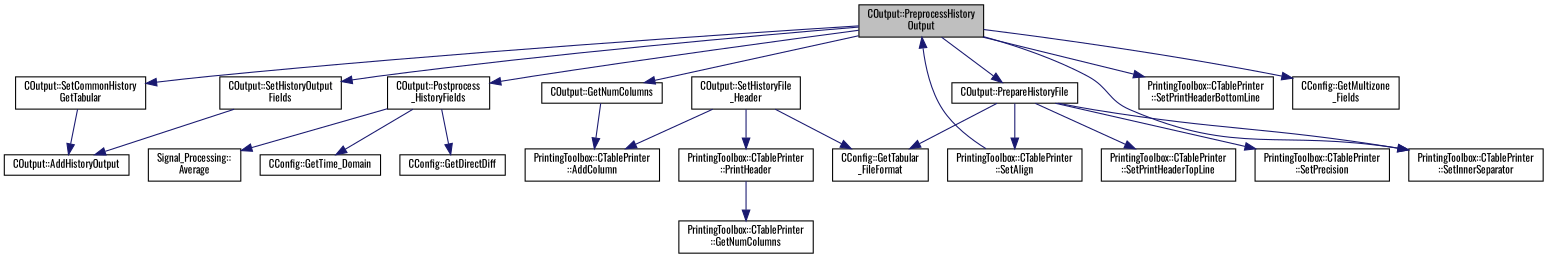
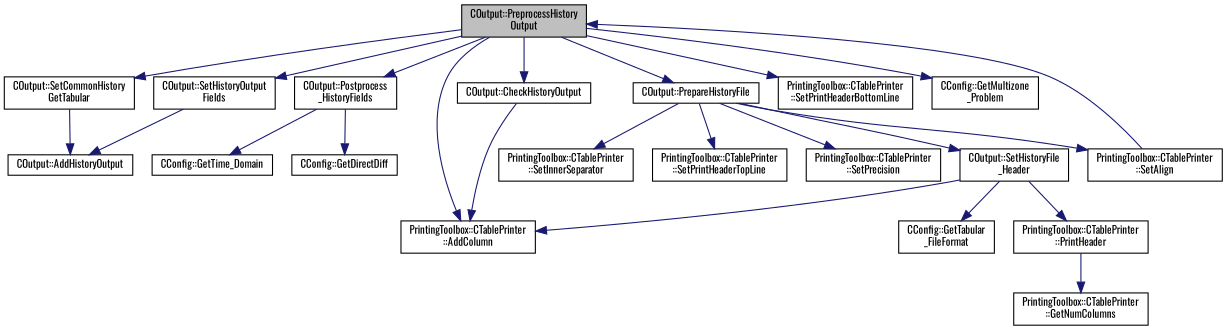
(602, 93) -> (524, 93)
(1346, 93) -> (985, 93)
(1119, 104) -> (438, 115)
(962, 121) -> (871, 131)
(195, 165) -> none
